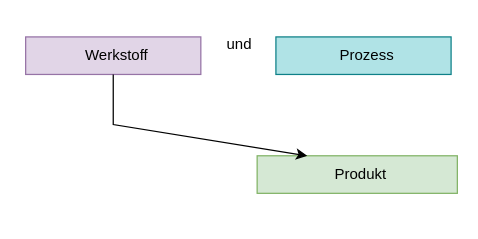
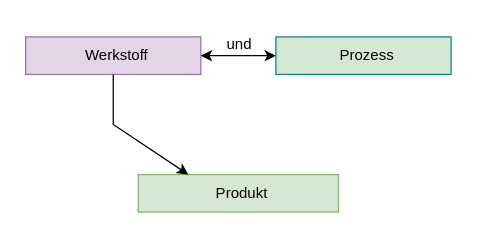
none -> (238, 56)
(363, 56) -> (363, 56)
(357, 174) -> (238, 193)
